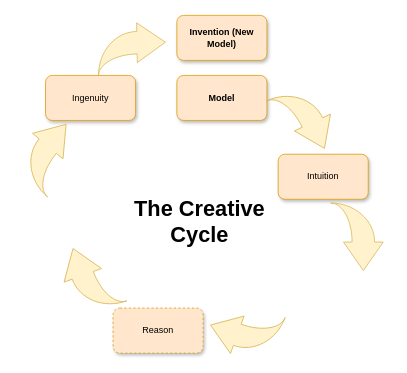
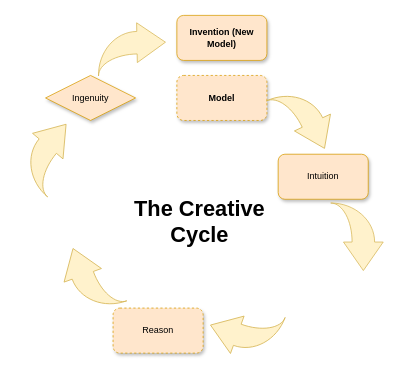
(90, 98) -> (90, 98)
(222, 98) -> (222, 98)
